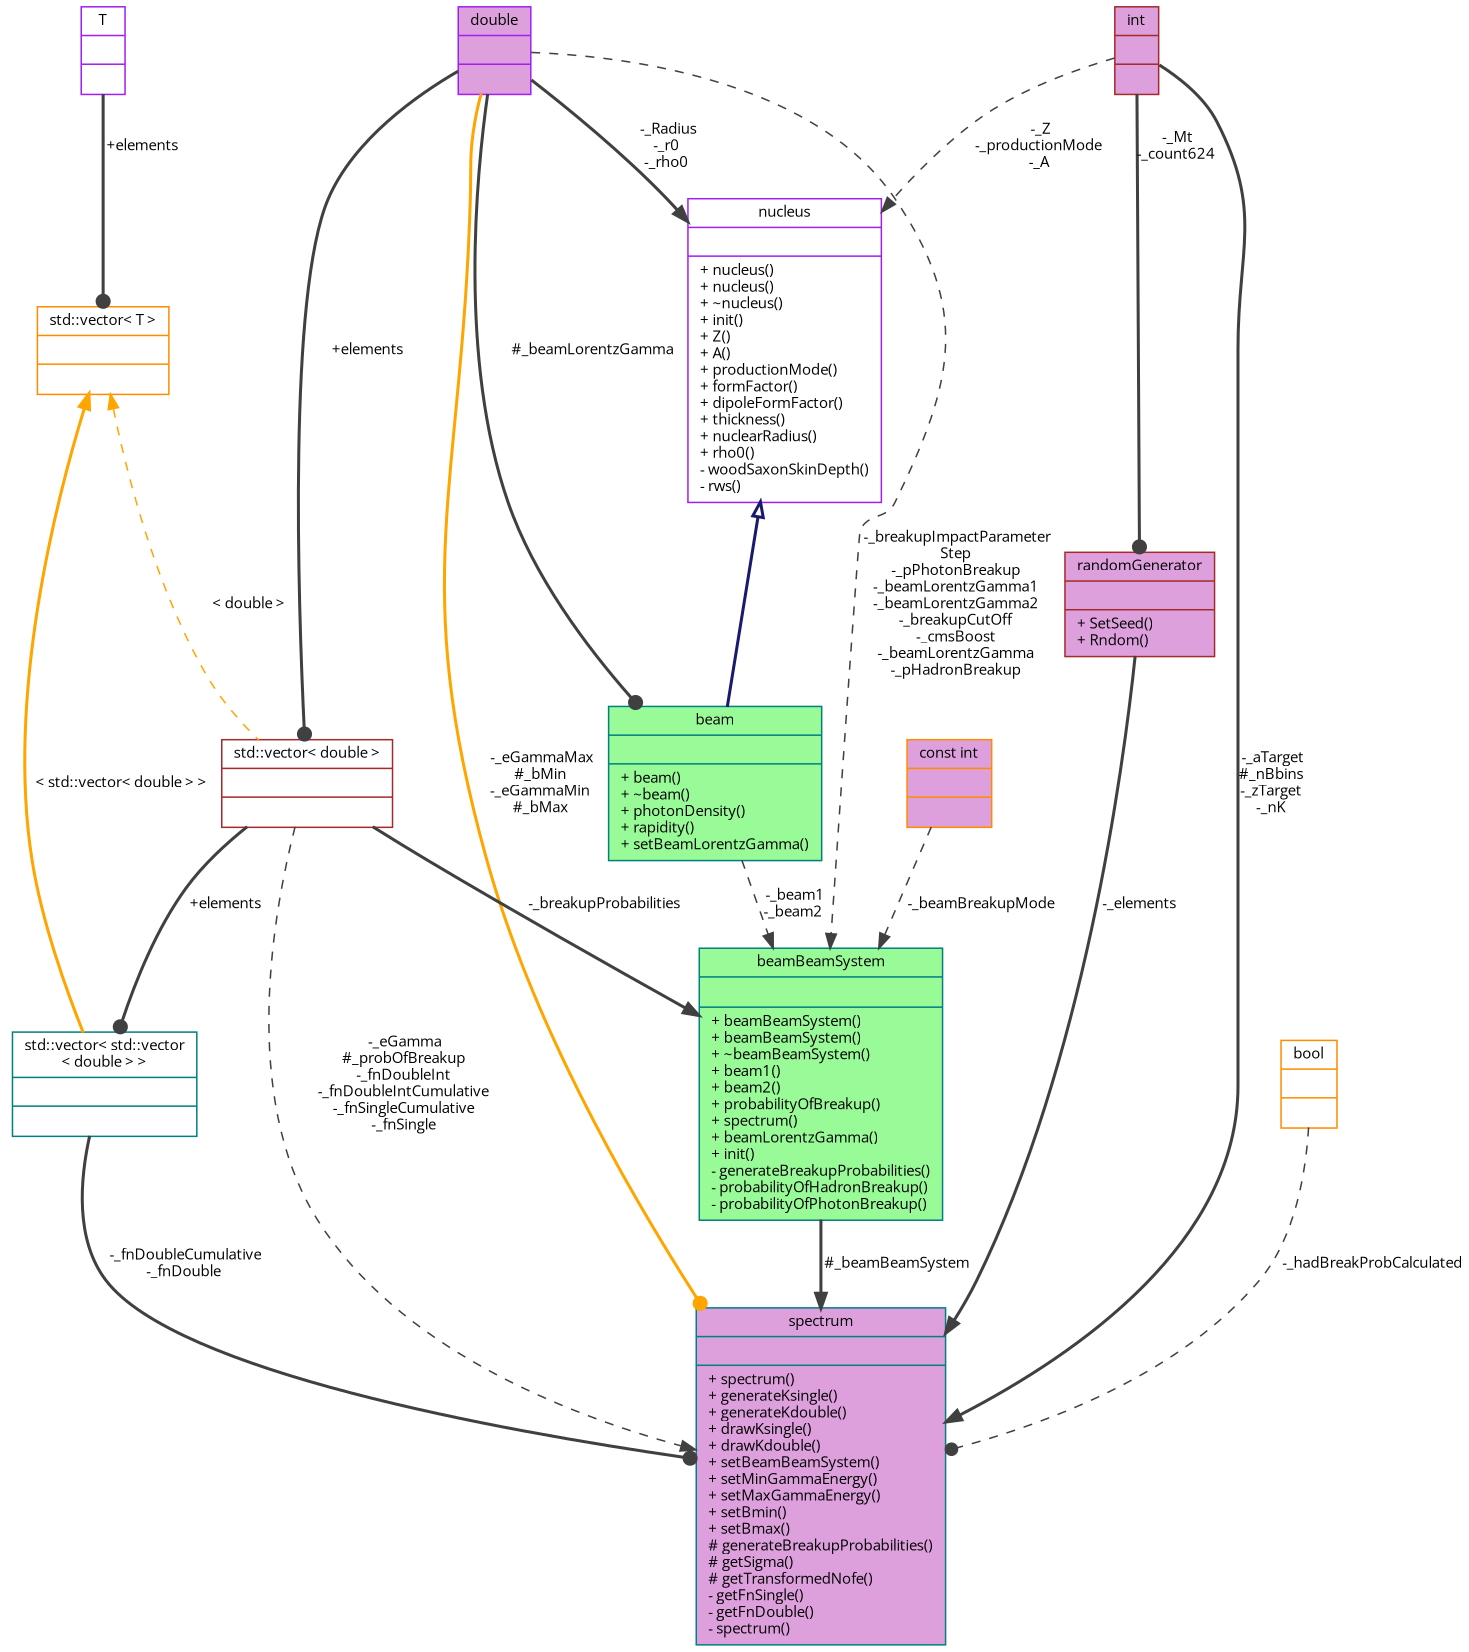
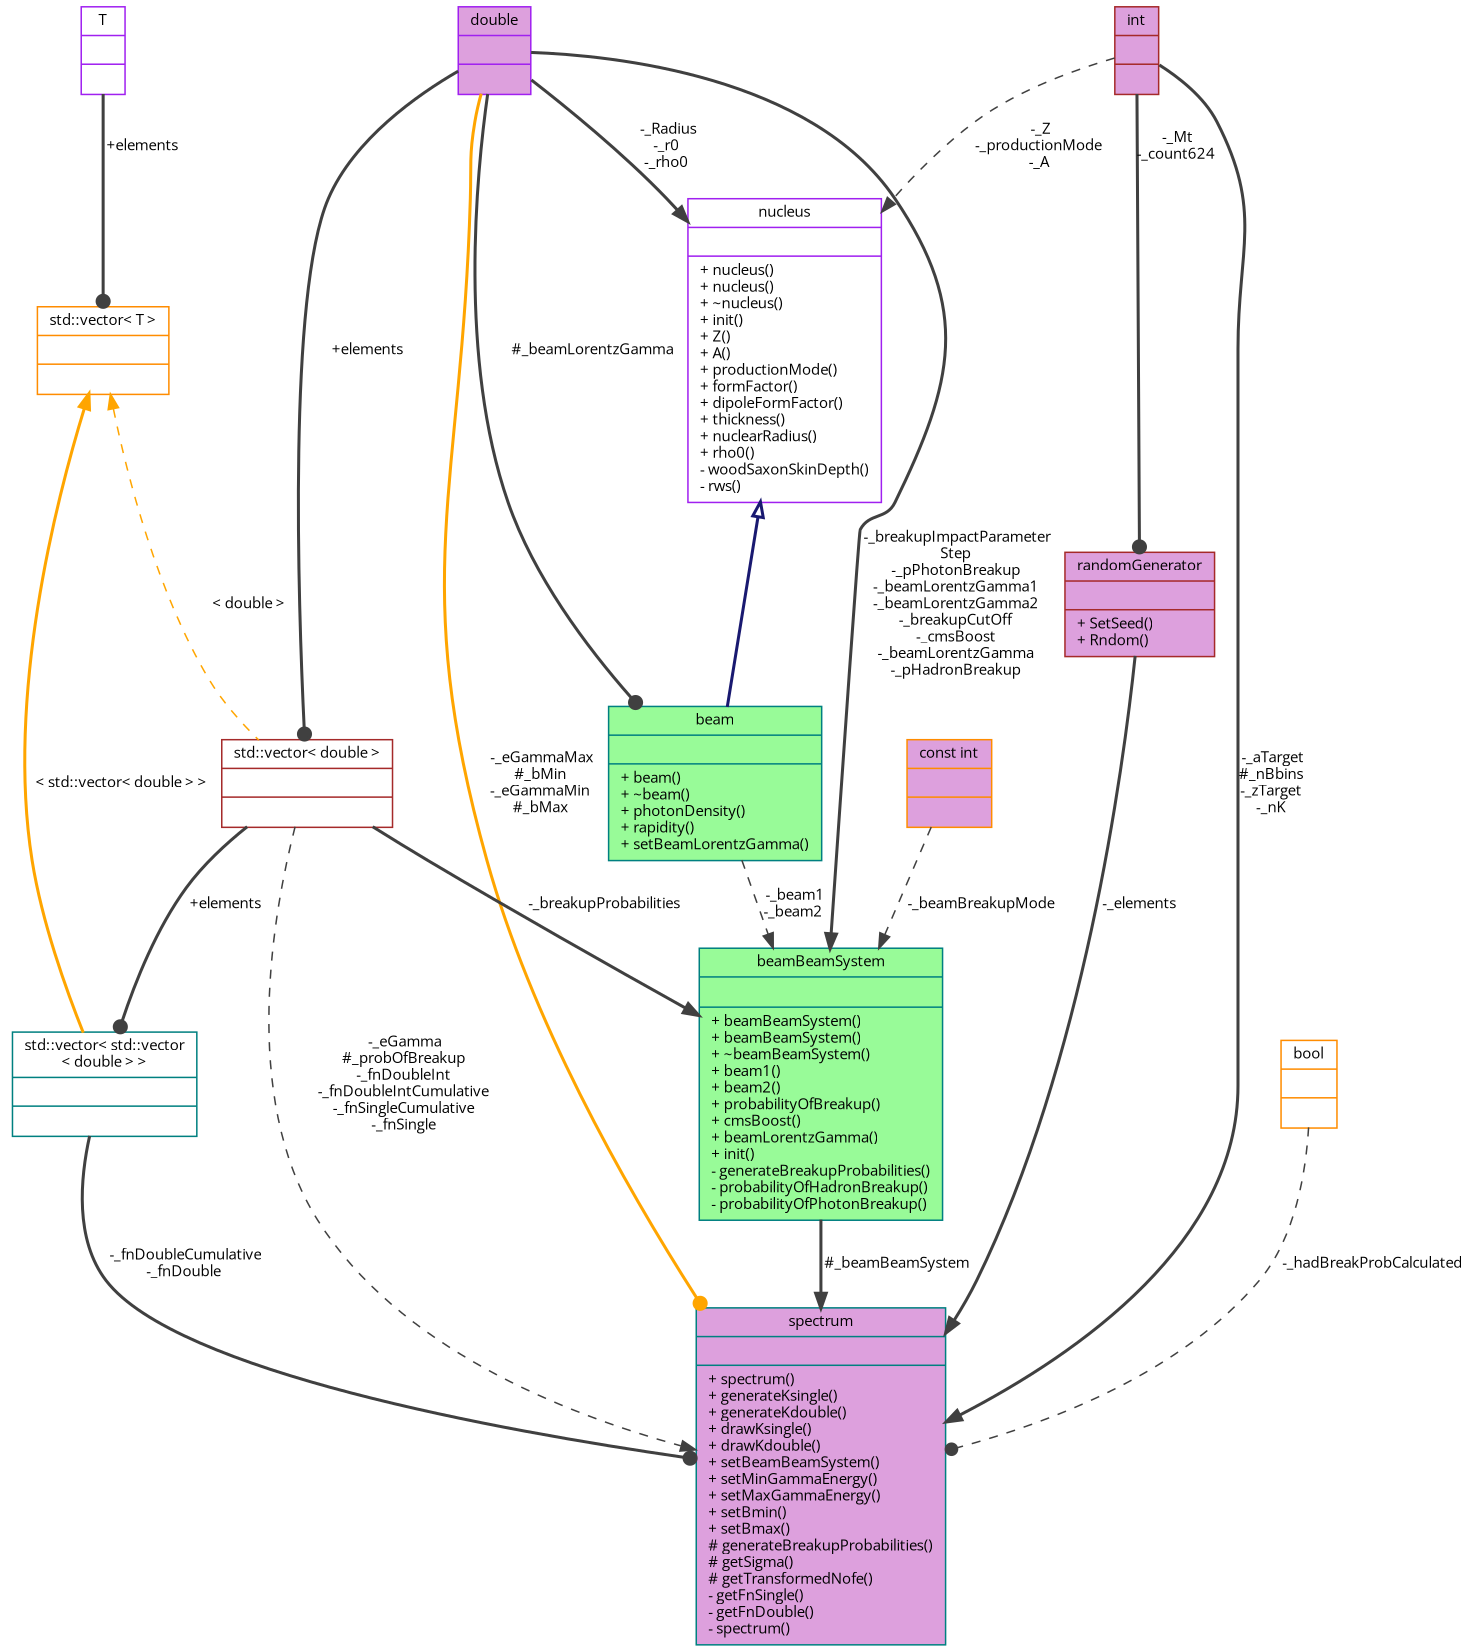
(942, 372) -> (942, 372)
(755, 1121) -> (757, 1121)
